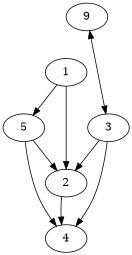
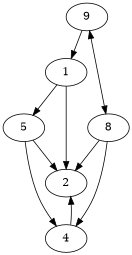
none -> (78, 41)
(108, 128) -> (108, 128)
(61, 207) -> (71, 215)
